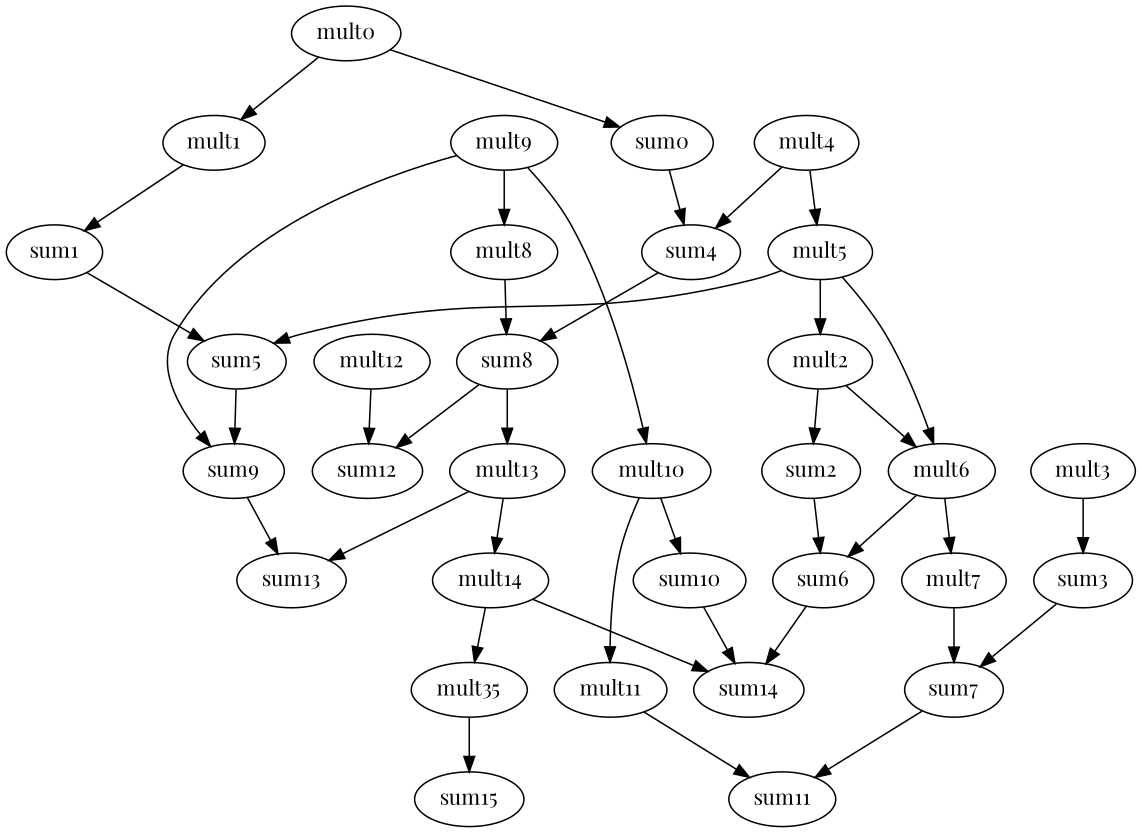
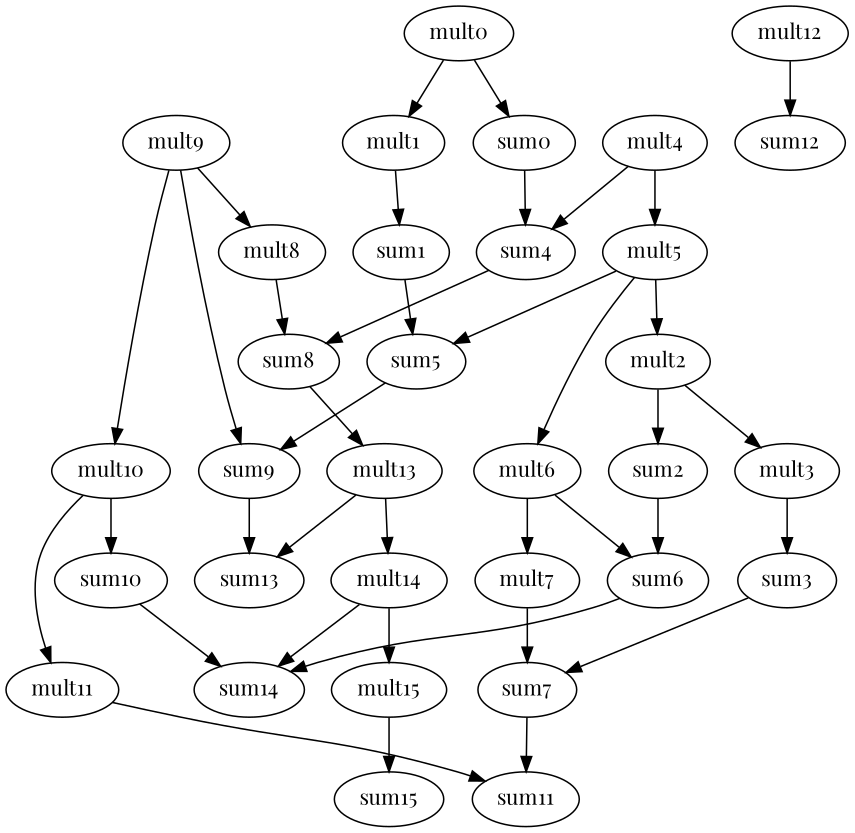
(444, 411) -> none
(875, 411) -> (717, 411)
(469, 690) -> (389, 690)
